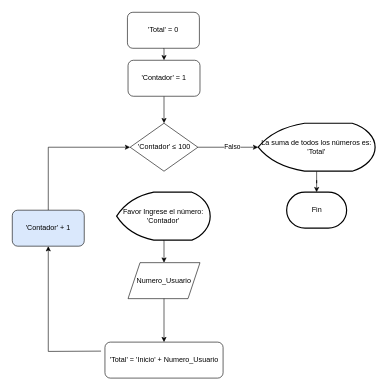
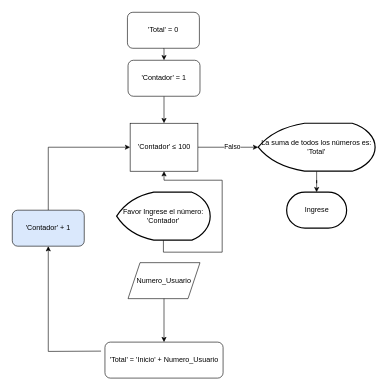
(164, 147) -> (164, 147)
(317, 210) -> (317, 210)
(164, 257) -> (222, 180)
